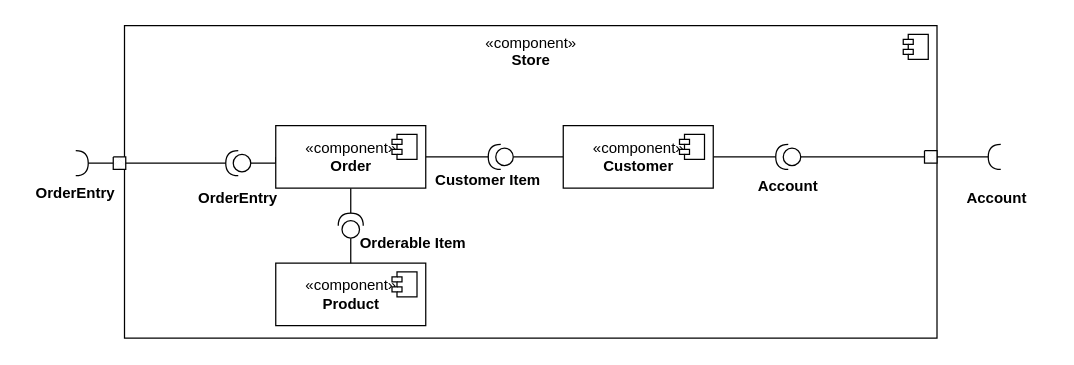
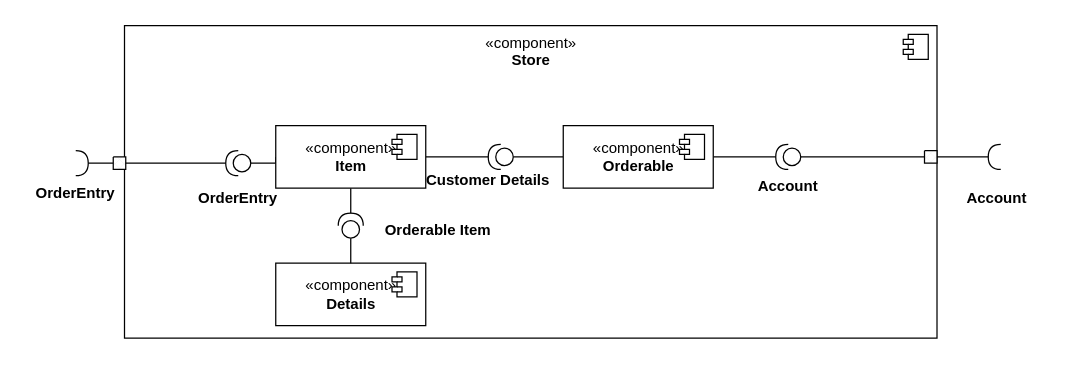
(351, 157) -> (351, 157)
(639, 157) -> (639, 157)
(488, 180) -> (488, 180)
(413, 242) -> (438, 229)
(351, 294) -> (351, 294)
